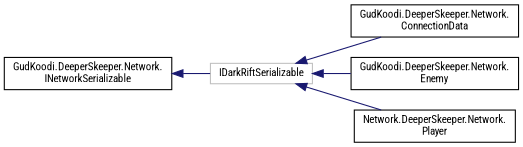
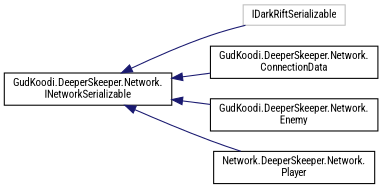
(344, 49) -> (196, 75)
(337, 74) -> (196, 103)
(344, 99) -> (187, 132)
